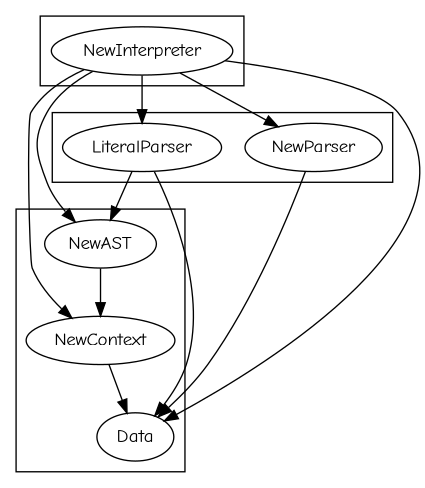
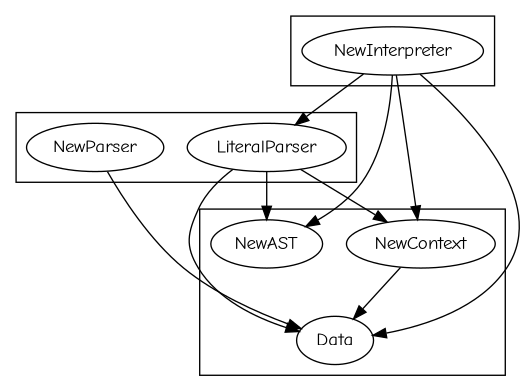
(223, 97) -> none
(101, 286) -> (338, 192)
